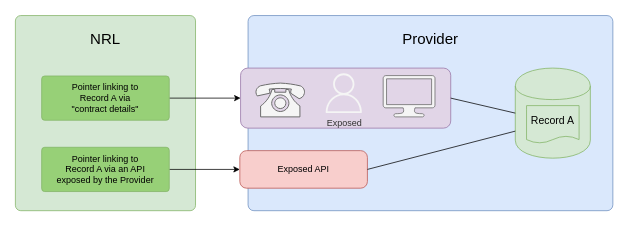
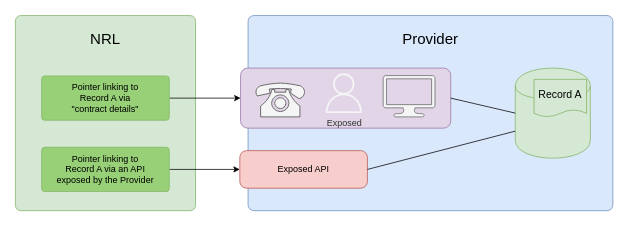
(552, 124) -> (560, 98)
